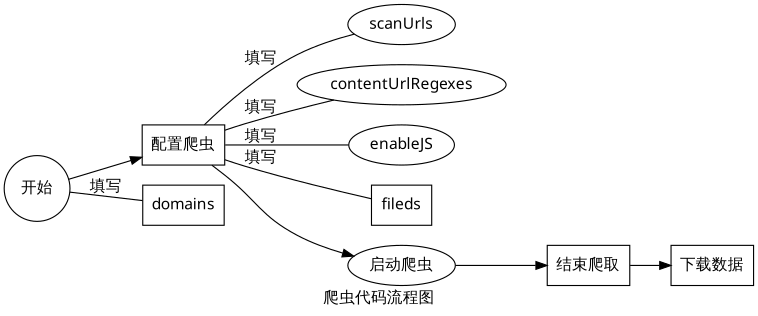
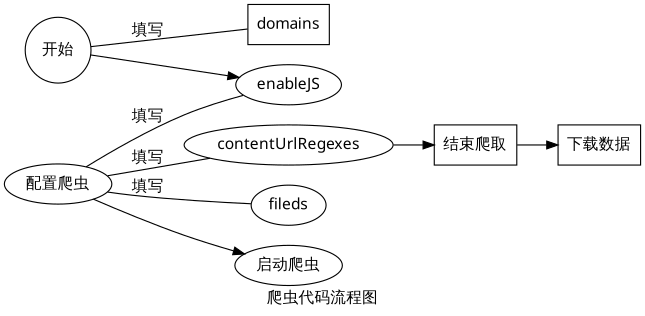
(402, 25) -> none
(183, 145) -> (58, 184)
(100, 170) -> (159, 65)
(402, 205) -> (289, 205)
(496, 265) -> (408, 145)
